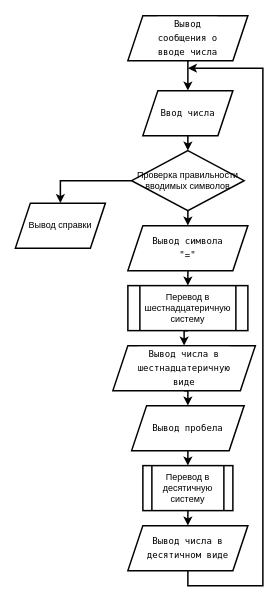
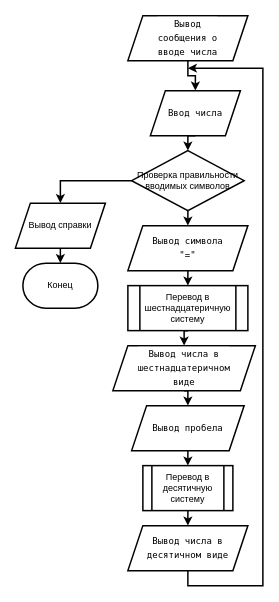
(188, 113) -> (195, 113)
none -> (60, 252)
none -> (60, 285)
(184, 368) -> (184, 368)
